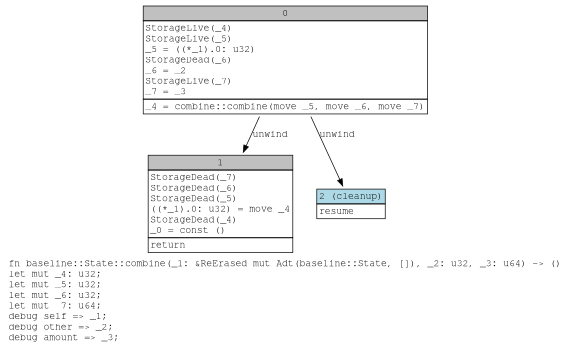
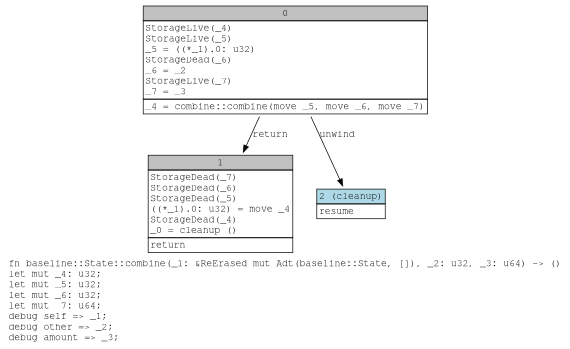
(270, 134) -> (270, 134)
(188, 230) -> (194, 230)
